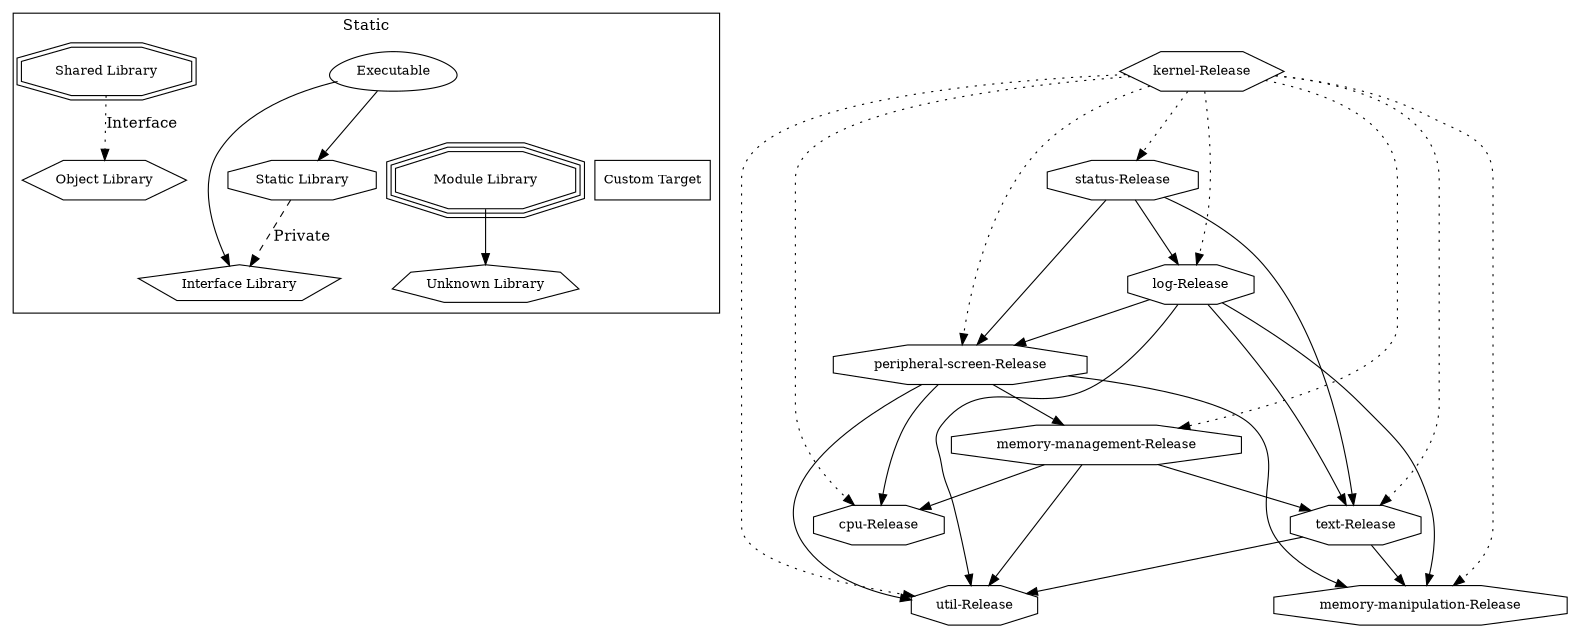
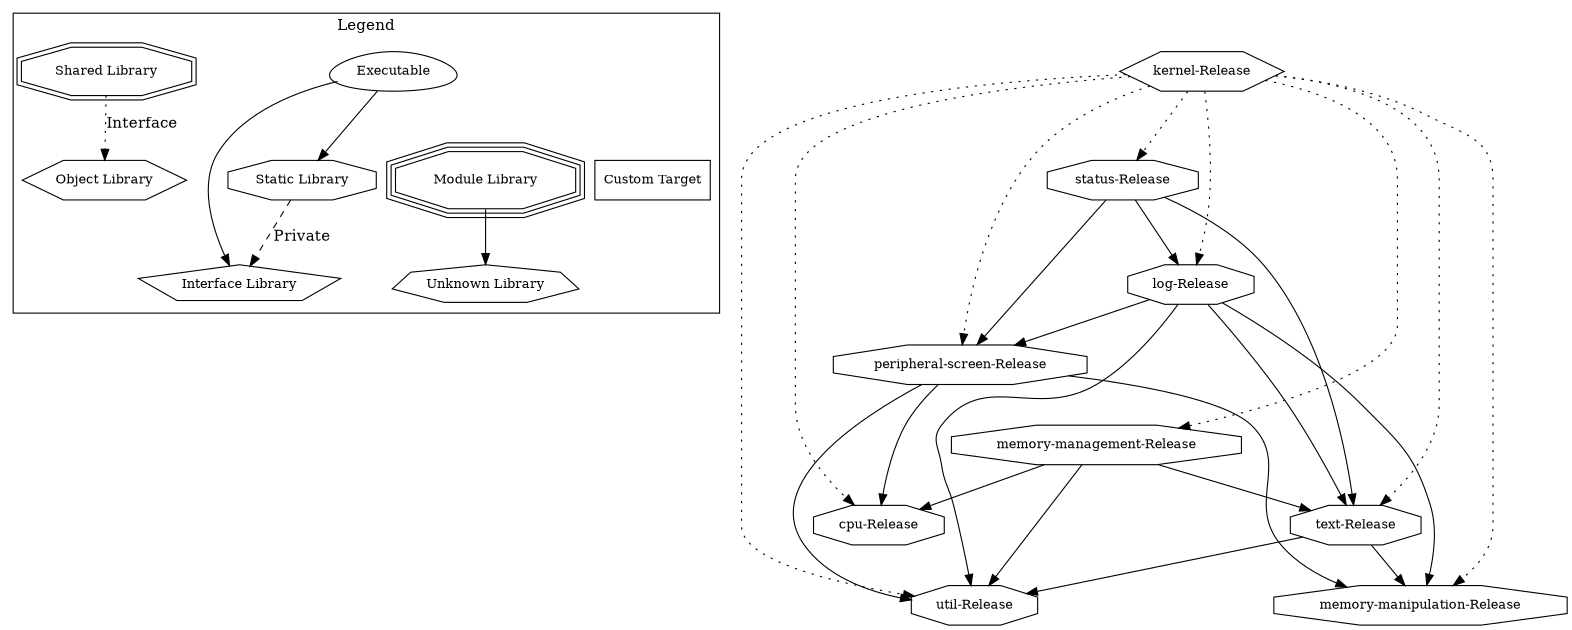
(366, 26) -> (366, 26)
(1029, 405) -> none
